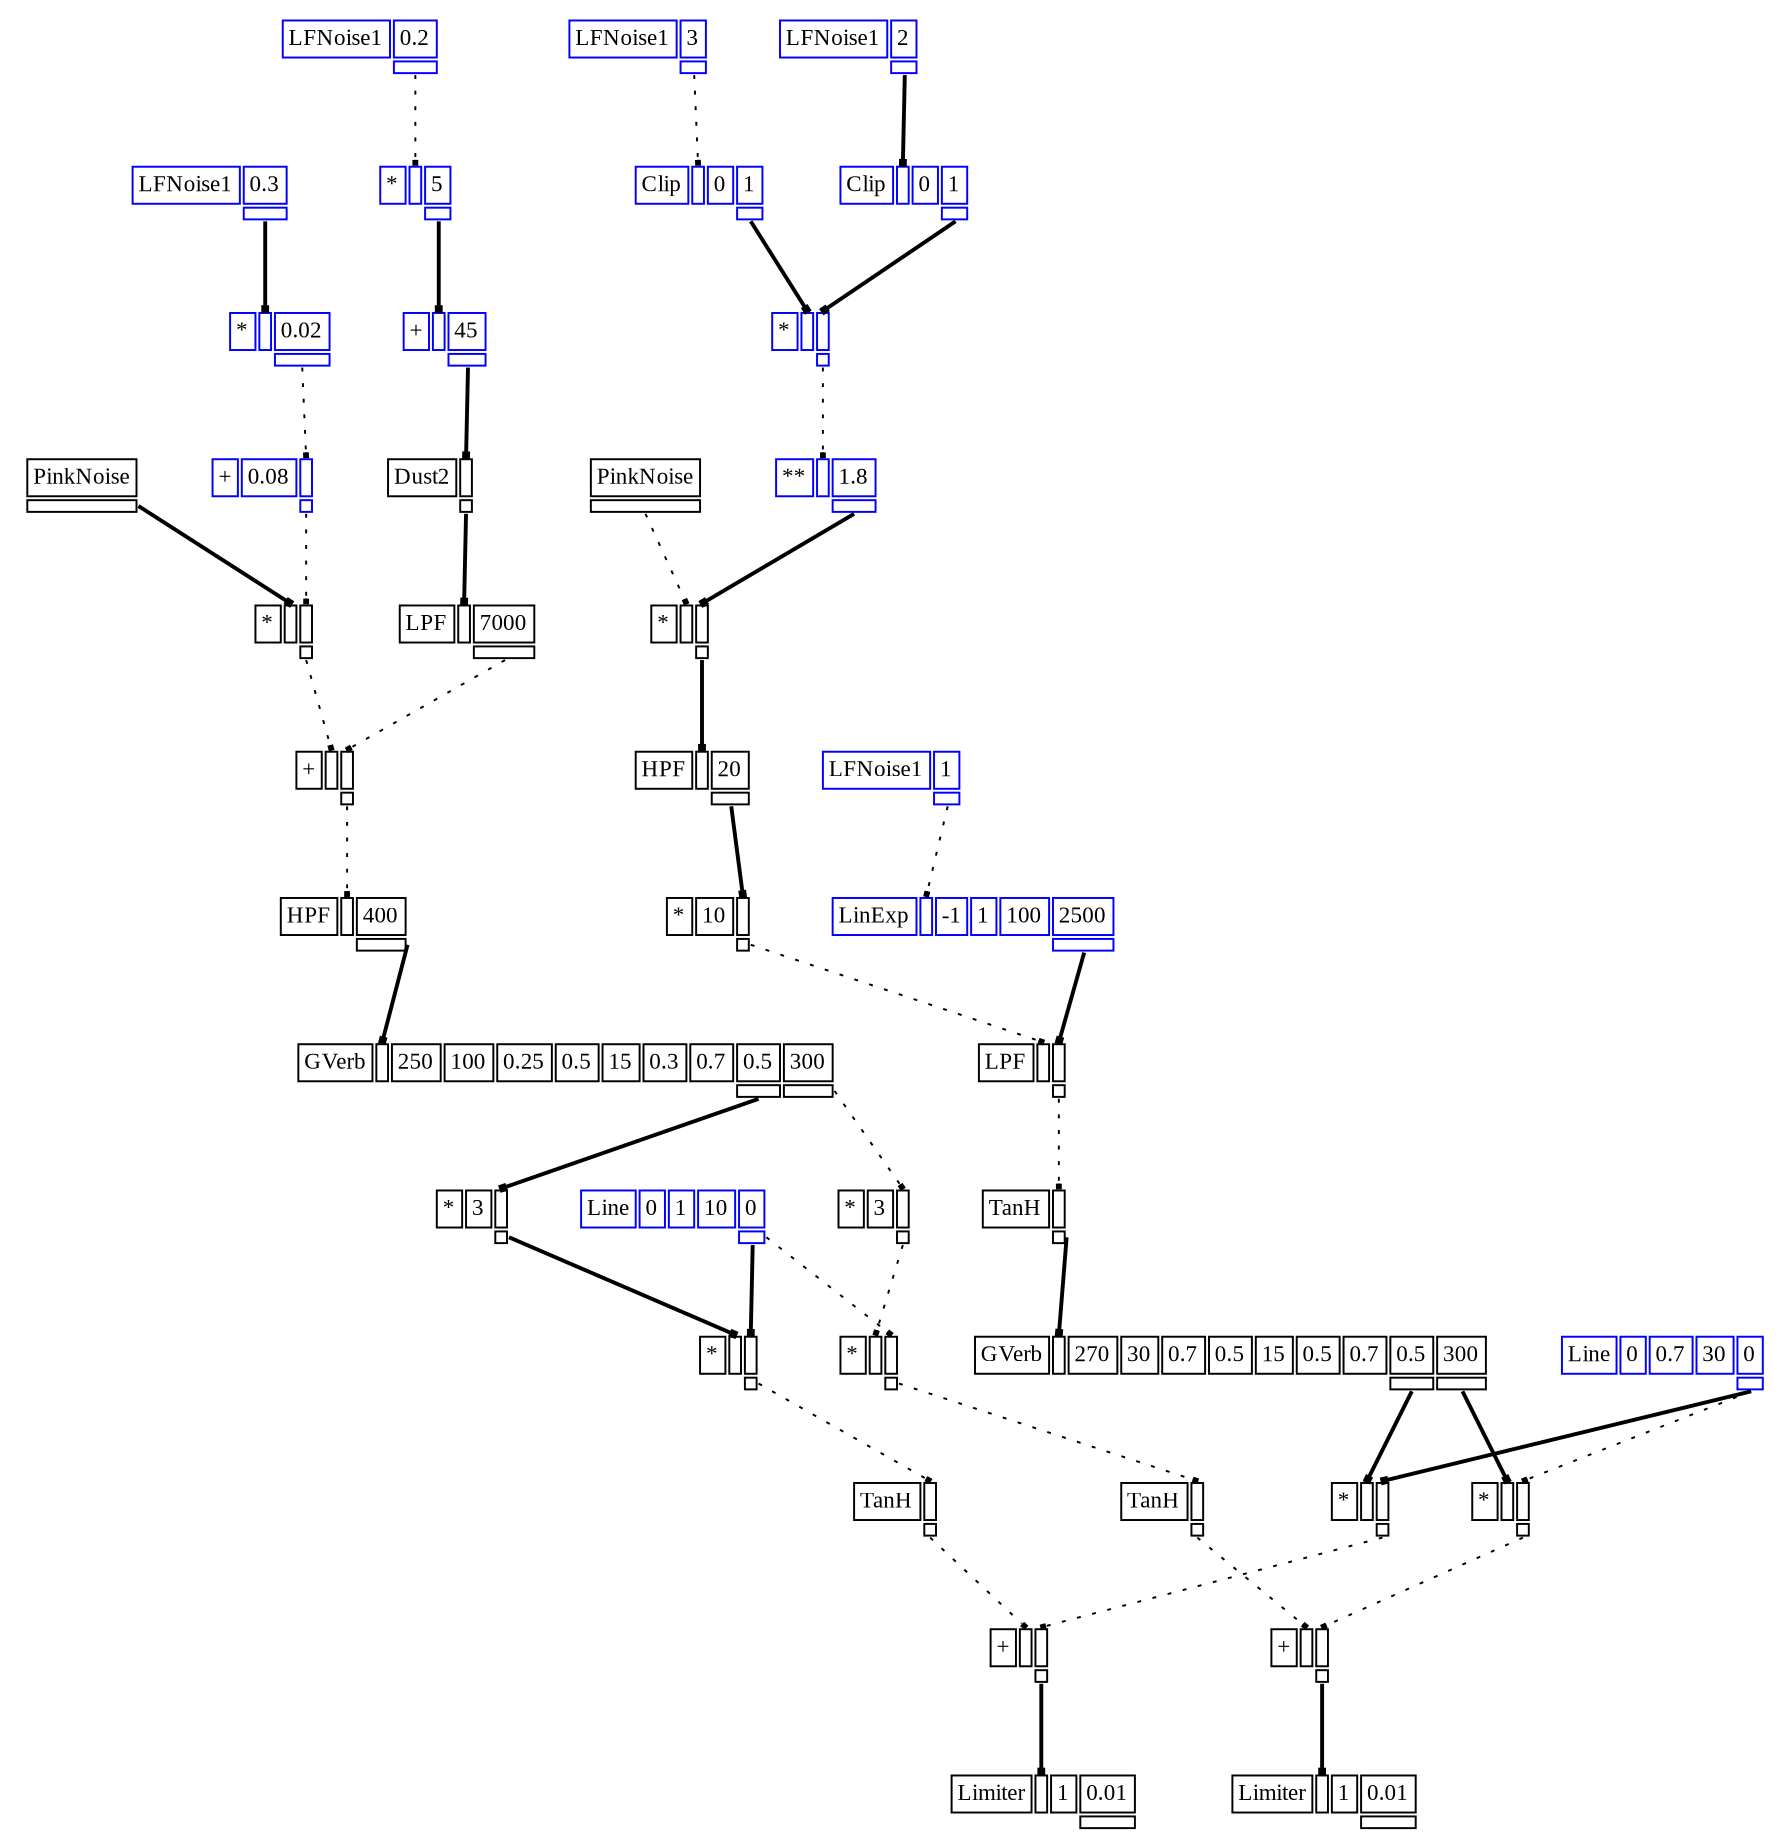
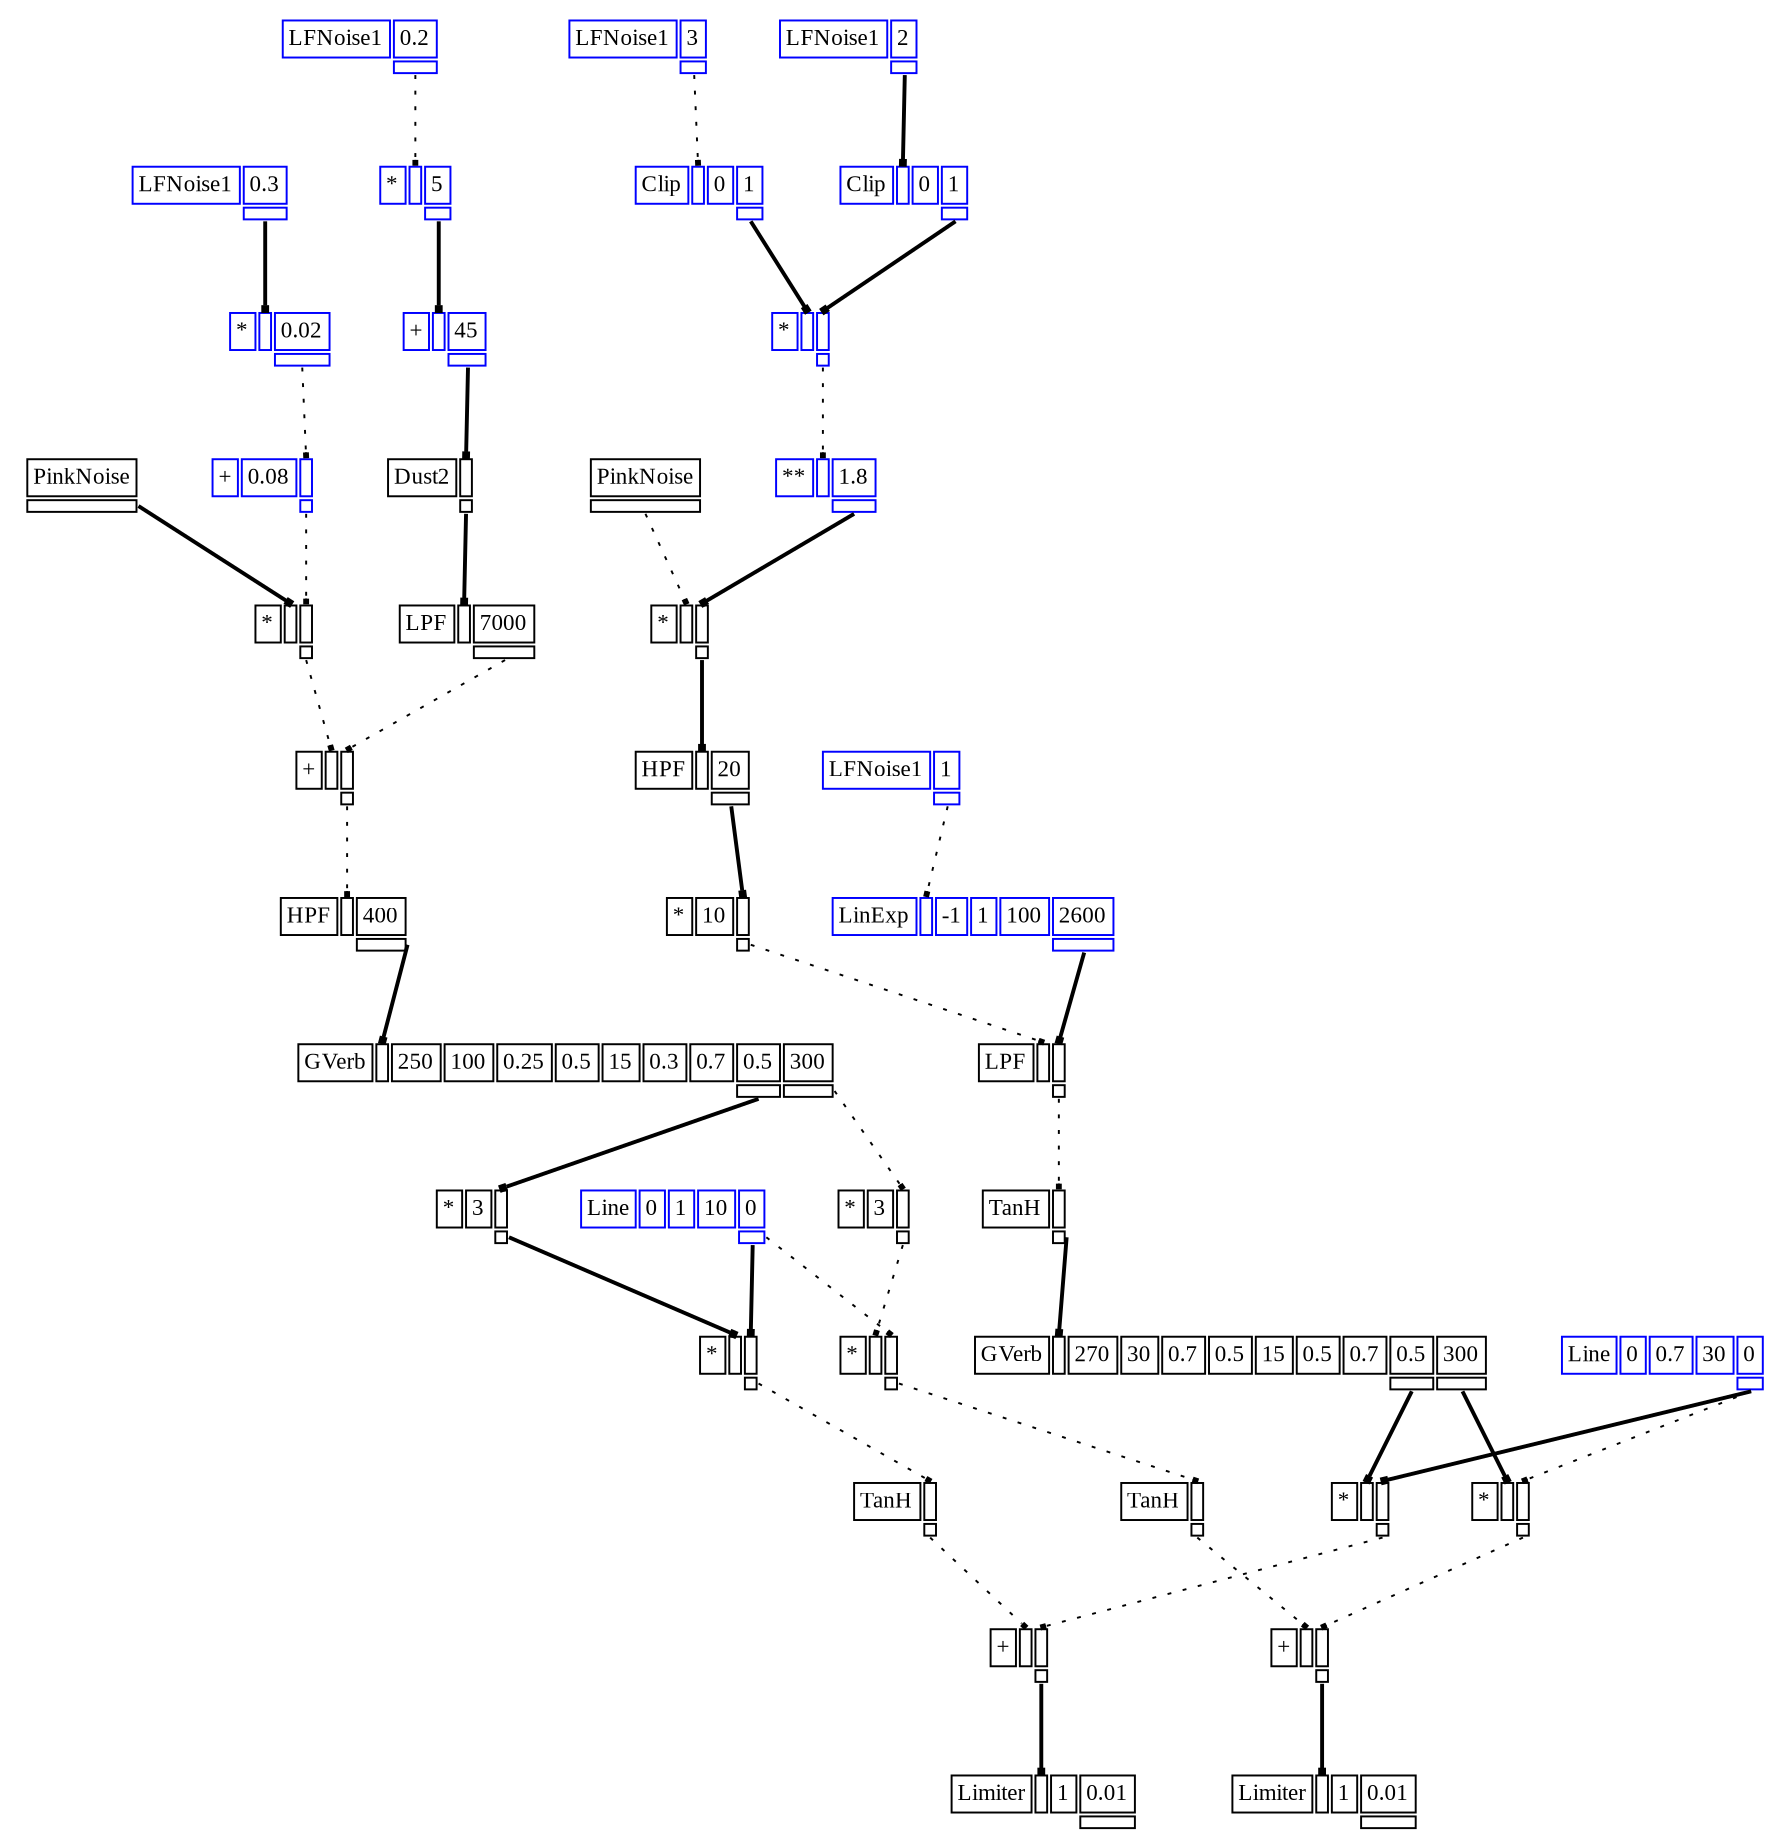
(1083, 916) -> (1083, 916)
